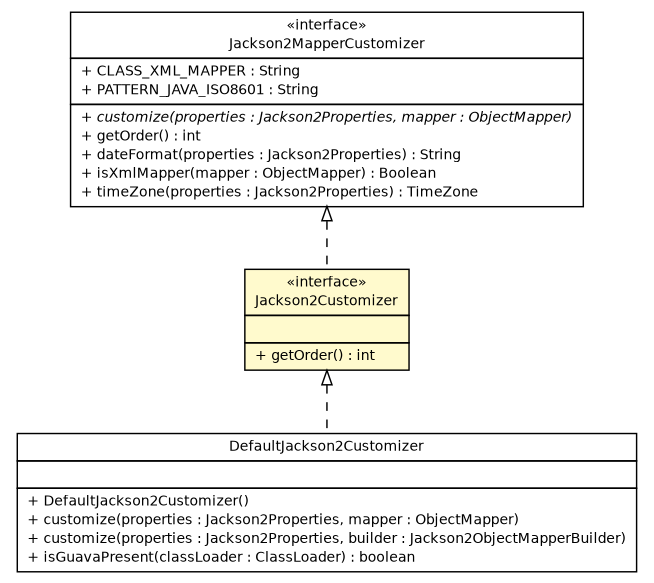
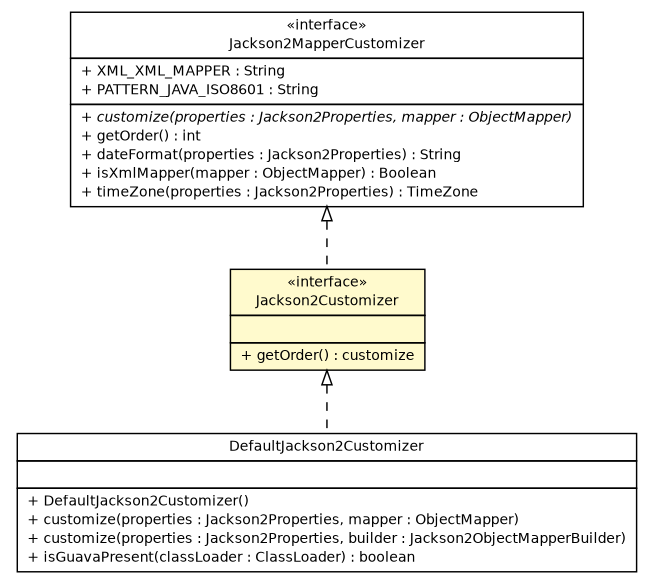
(191, 71) -> (183, 71)
(315, 356) -> (328, 356)
